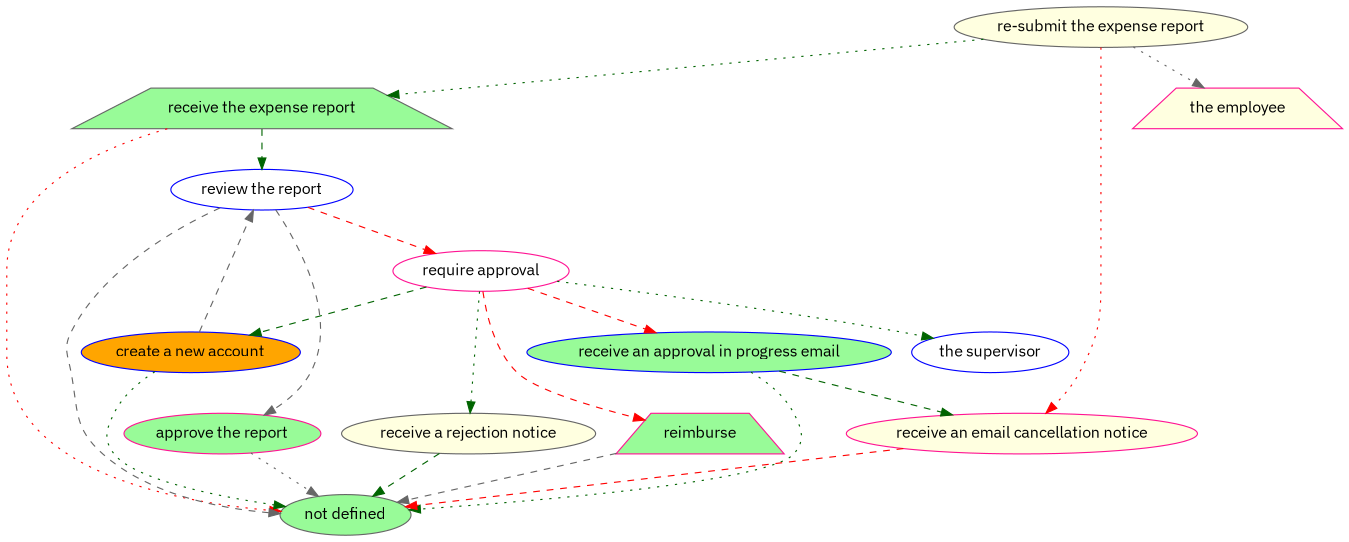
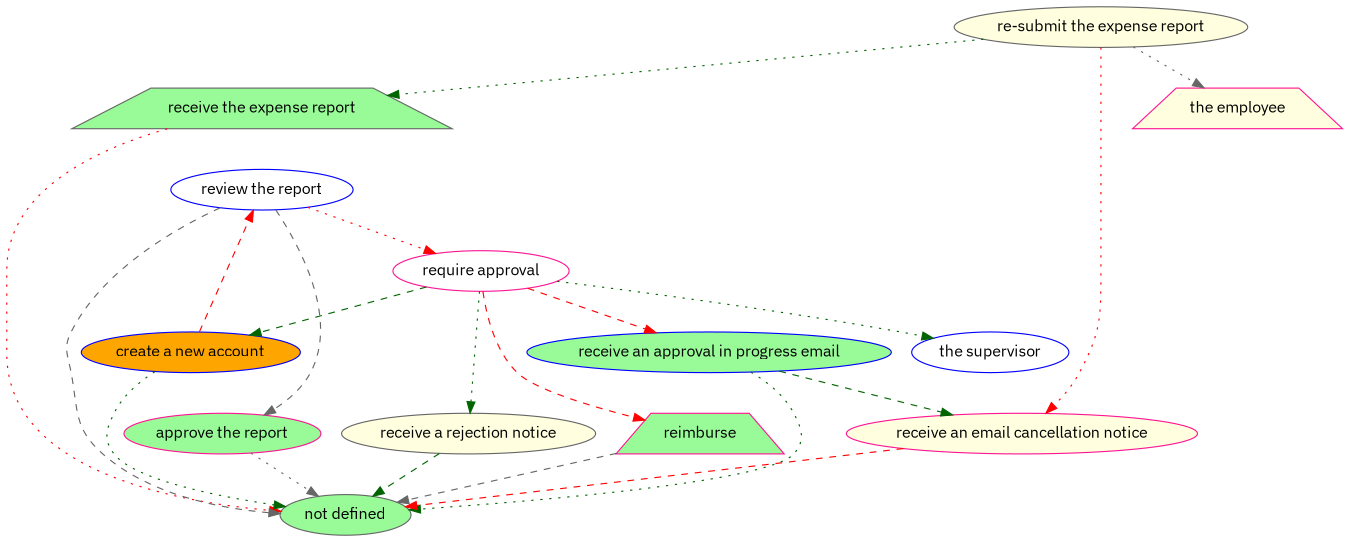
(262, 144) -> none
(366, 228) -> (366, 228)
(224, 276) -> (224, 276)
